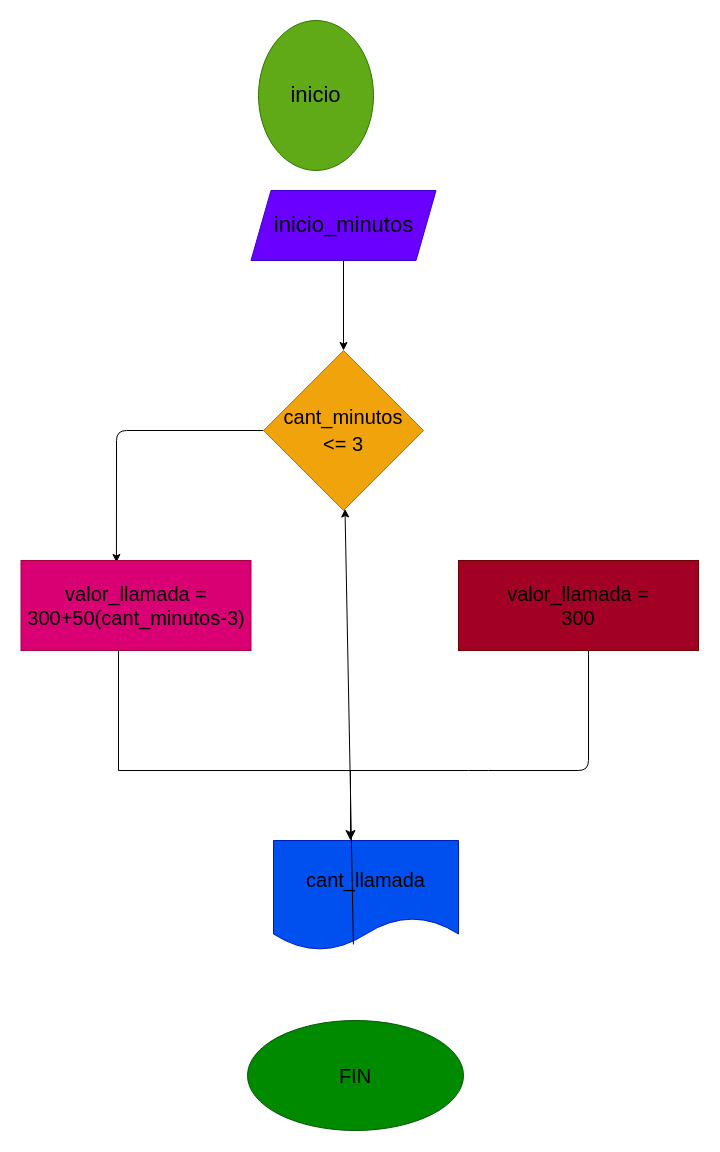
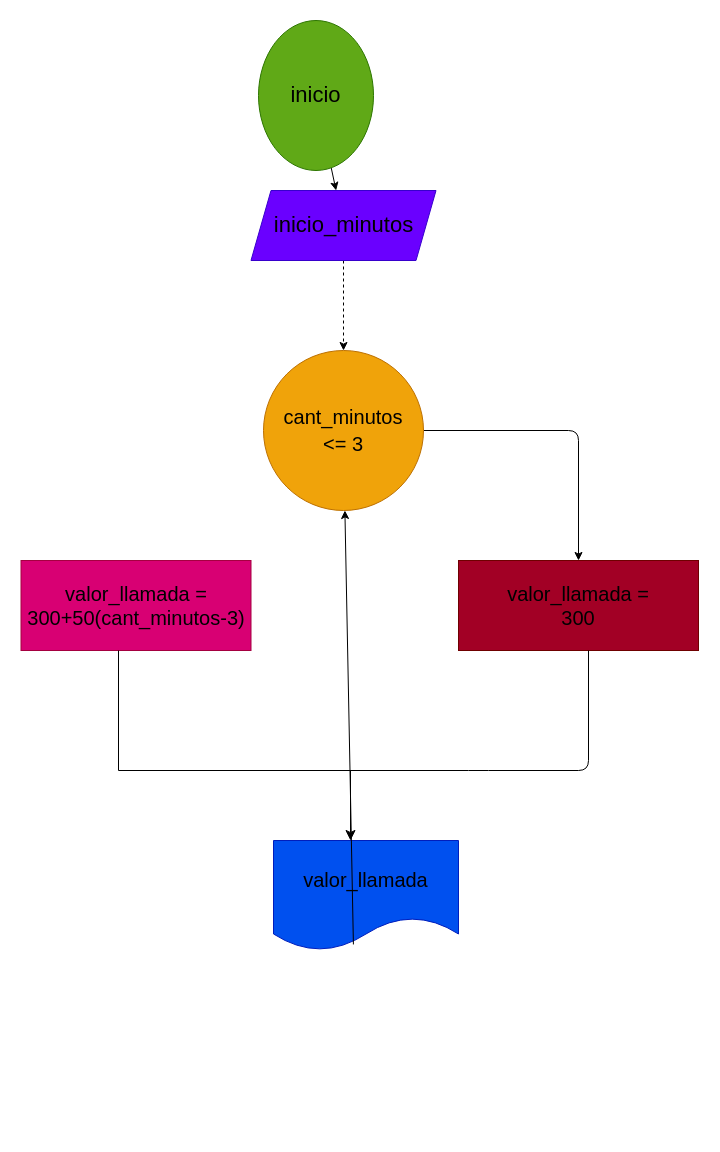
none -> (333, 176)
(344, 303) -> (344, 303)
(133, 431) -> none
(344, 431) -> (344, 431)
none -> (558, 431)
(366, 880) -> (366, 880)
(356, 1076) -> none
